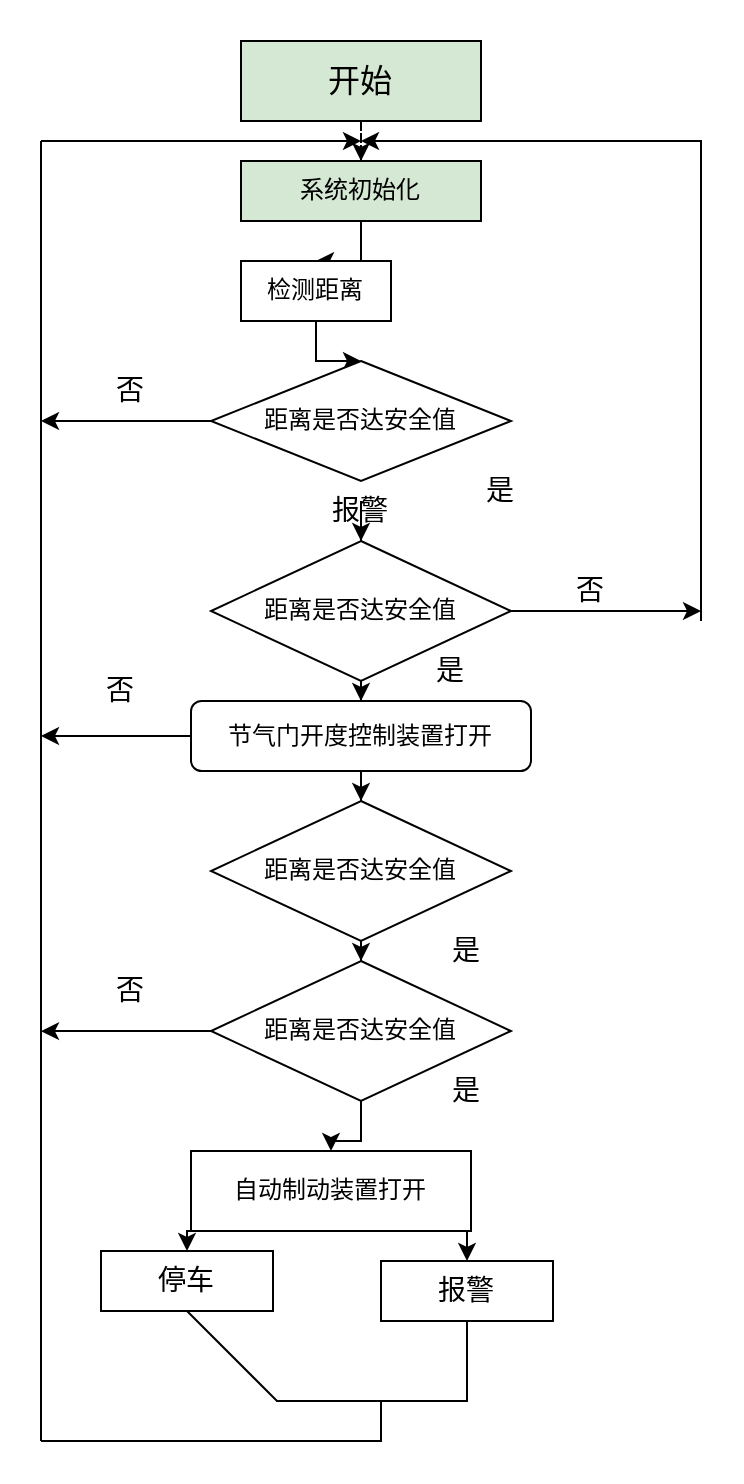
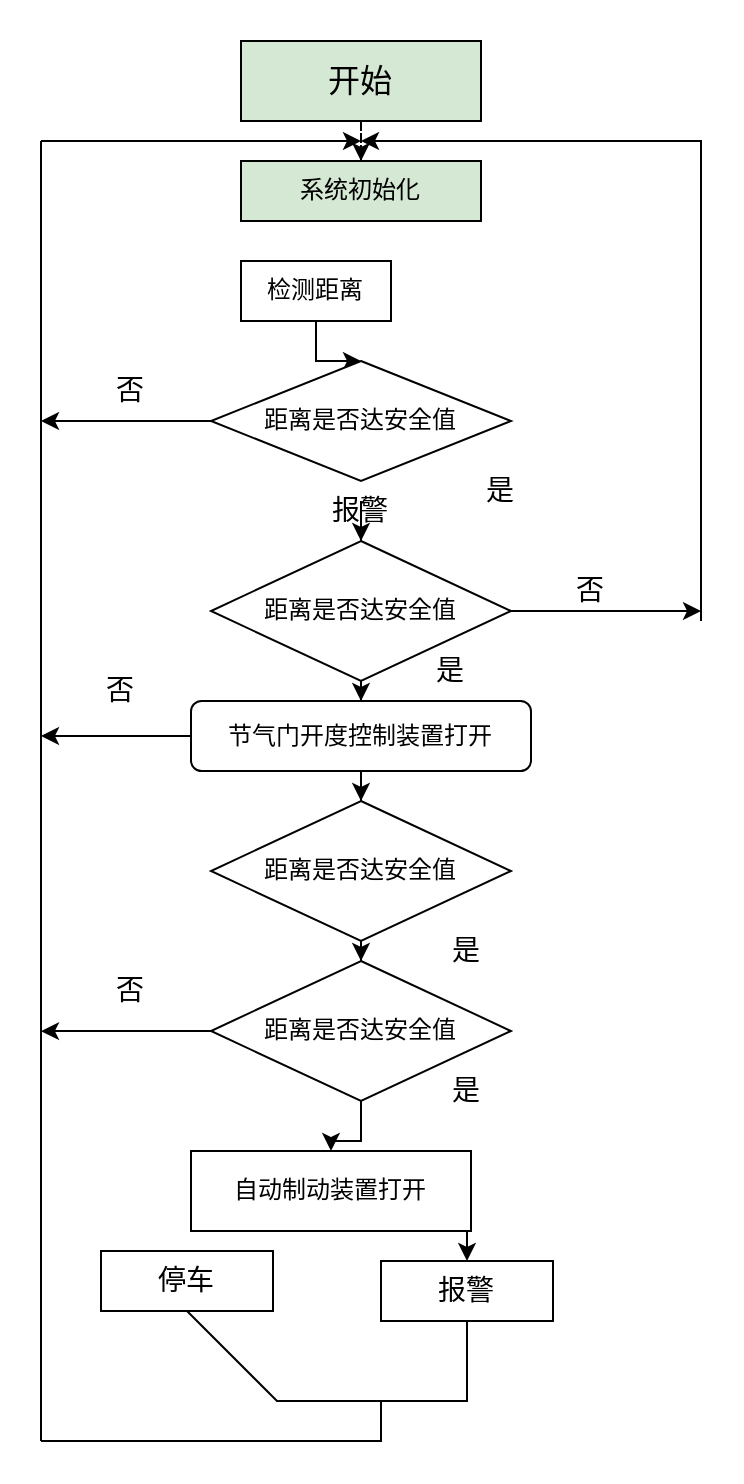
(361, 242) -> none
(189, 1231) -> none
